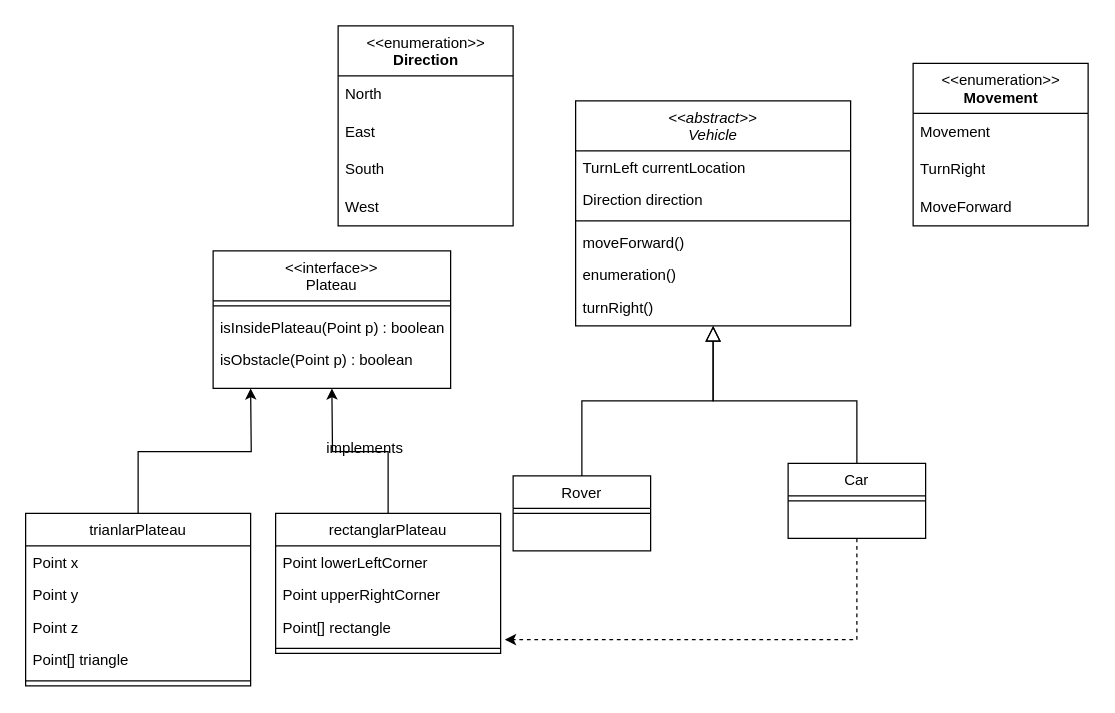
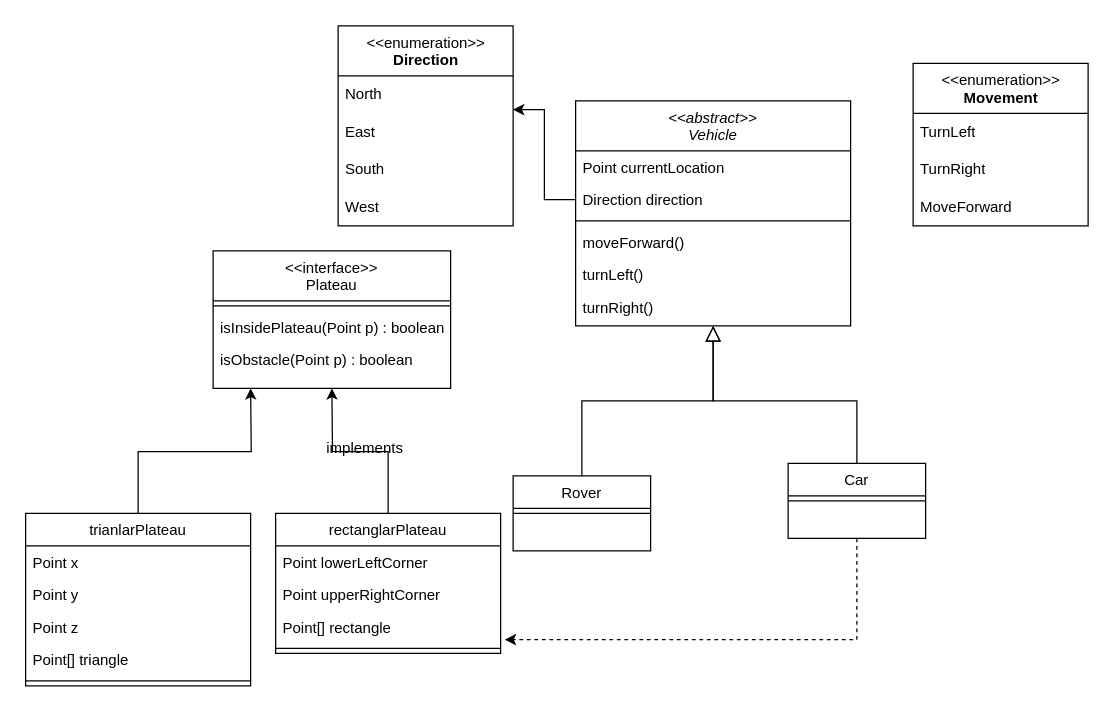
(954, 132) -> (954, 132)
none -> (544, 157)
(679, 168) -> (665, 168)
(635, 275) -> (625, 275)
